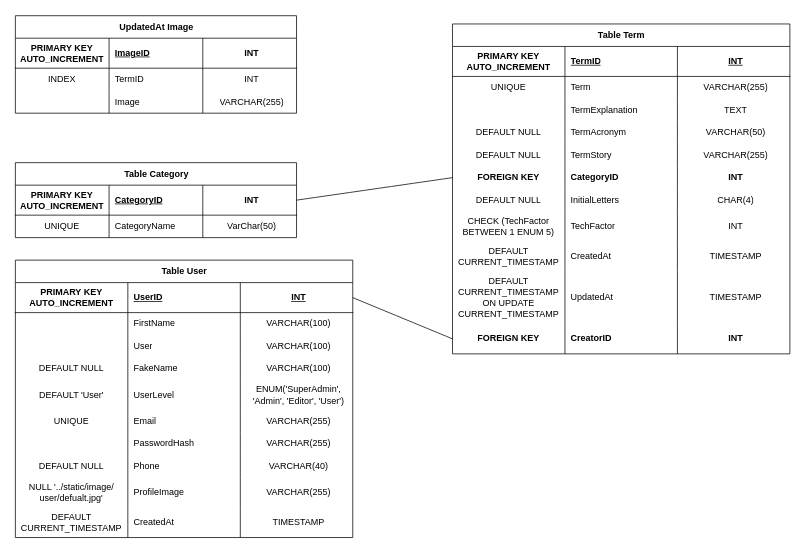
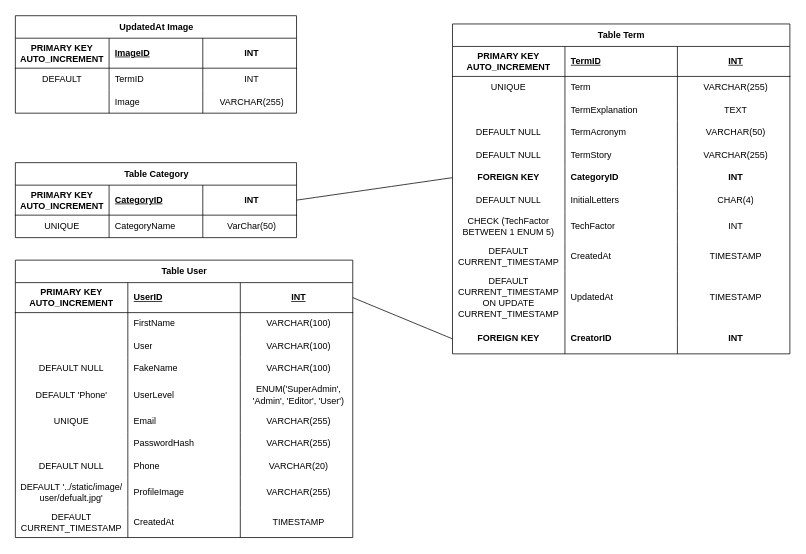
(62, 79) -> (62, 79)
(72, 395) -> (72, 395)
(299, 466) -> (299, 466)
(72, 492) -> (72, 492)
